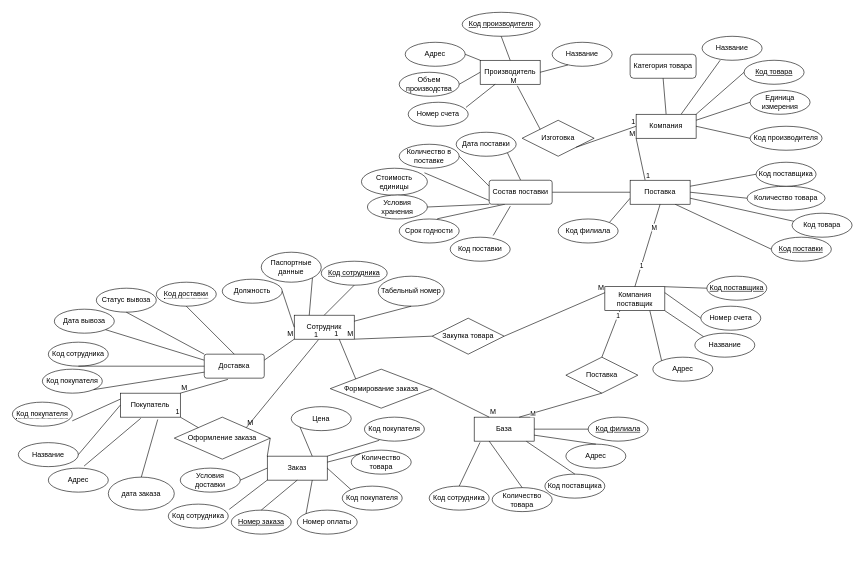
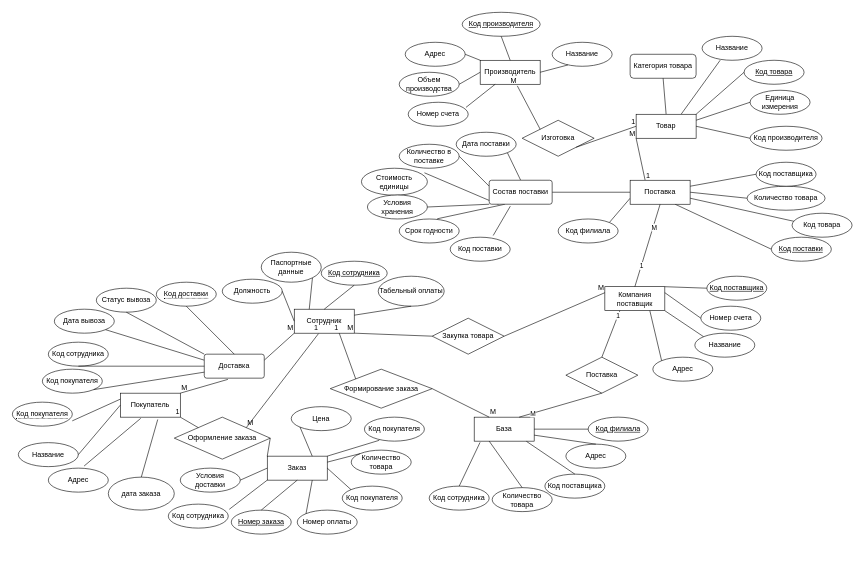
(666, 126) -> (666, 126)
(411, 291) -> (411, 291)
(324, 327) -> (324, 321)
